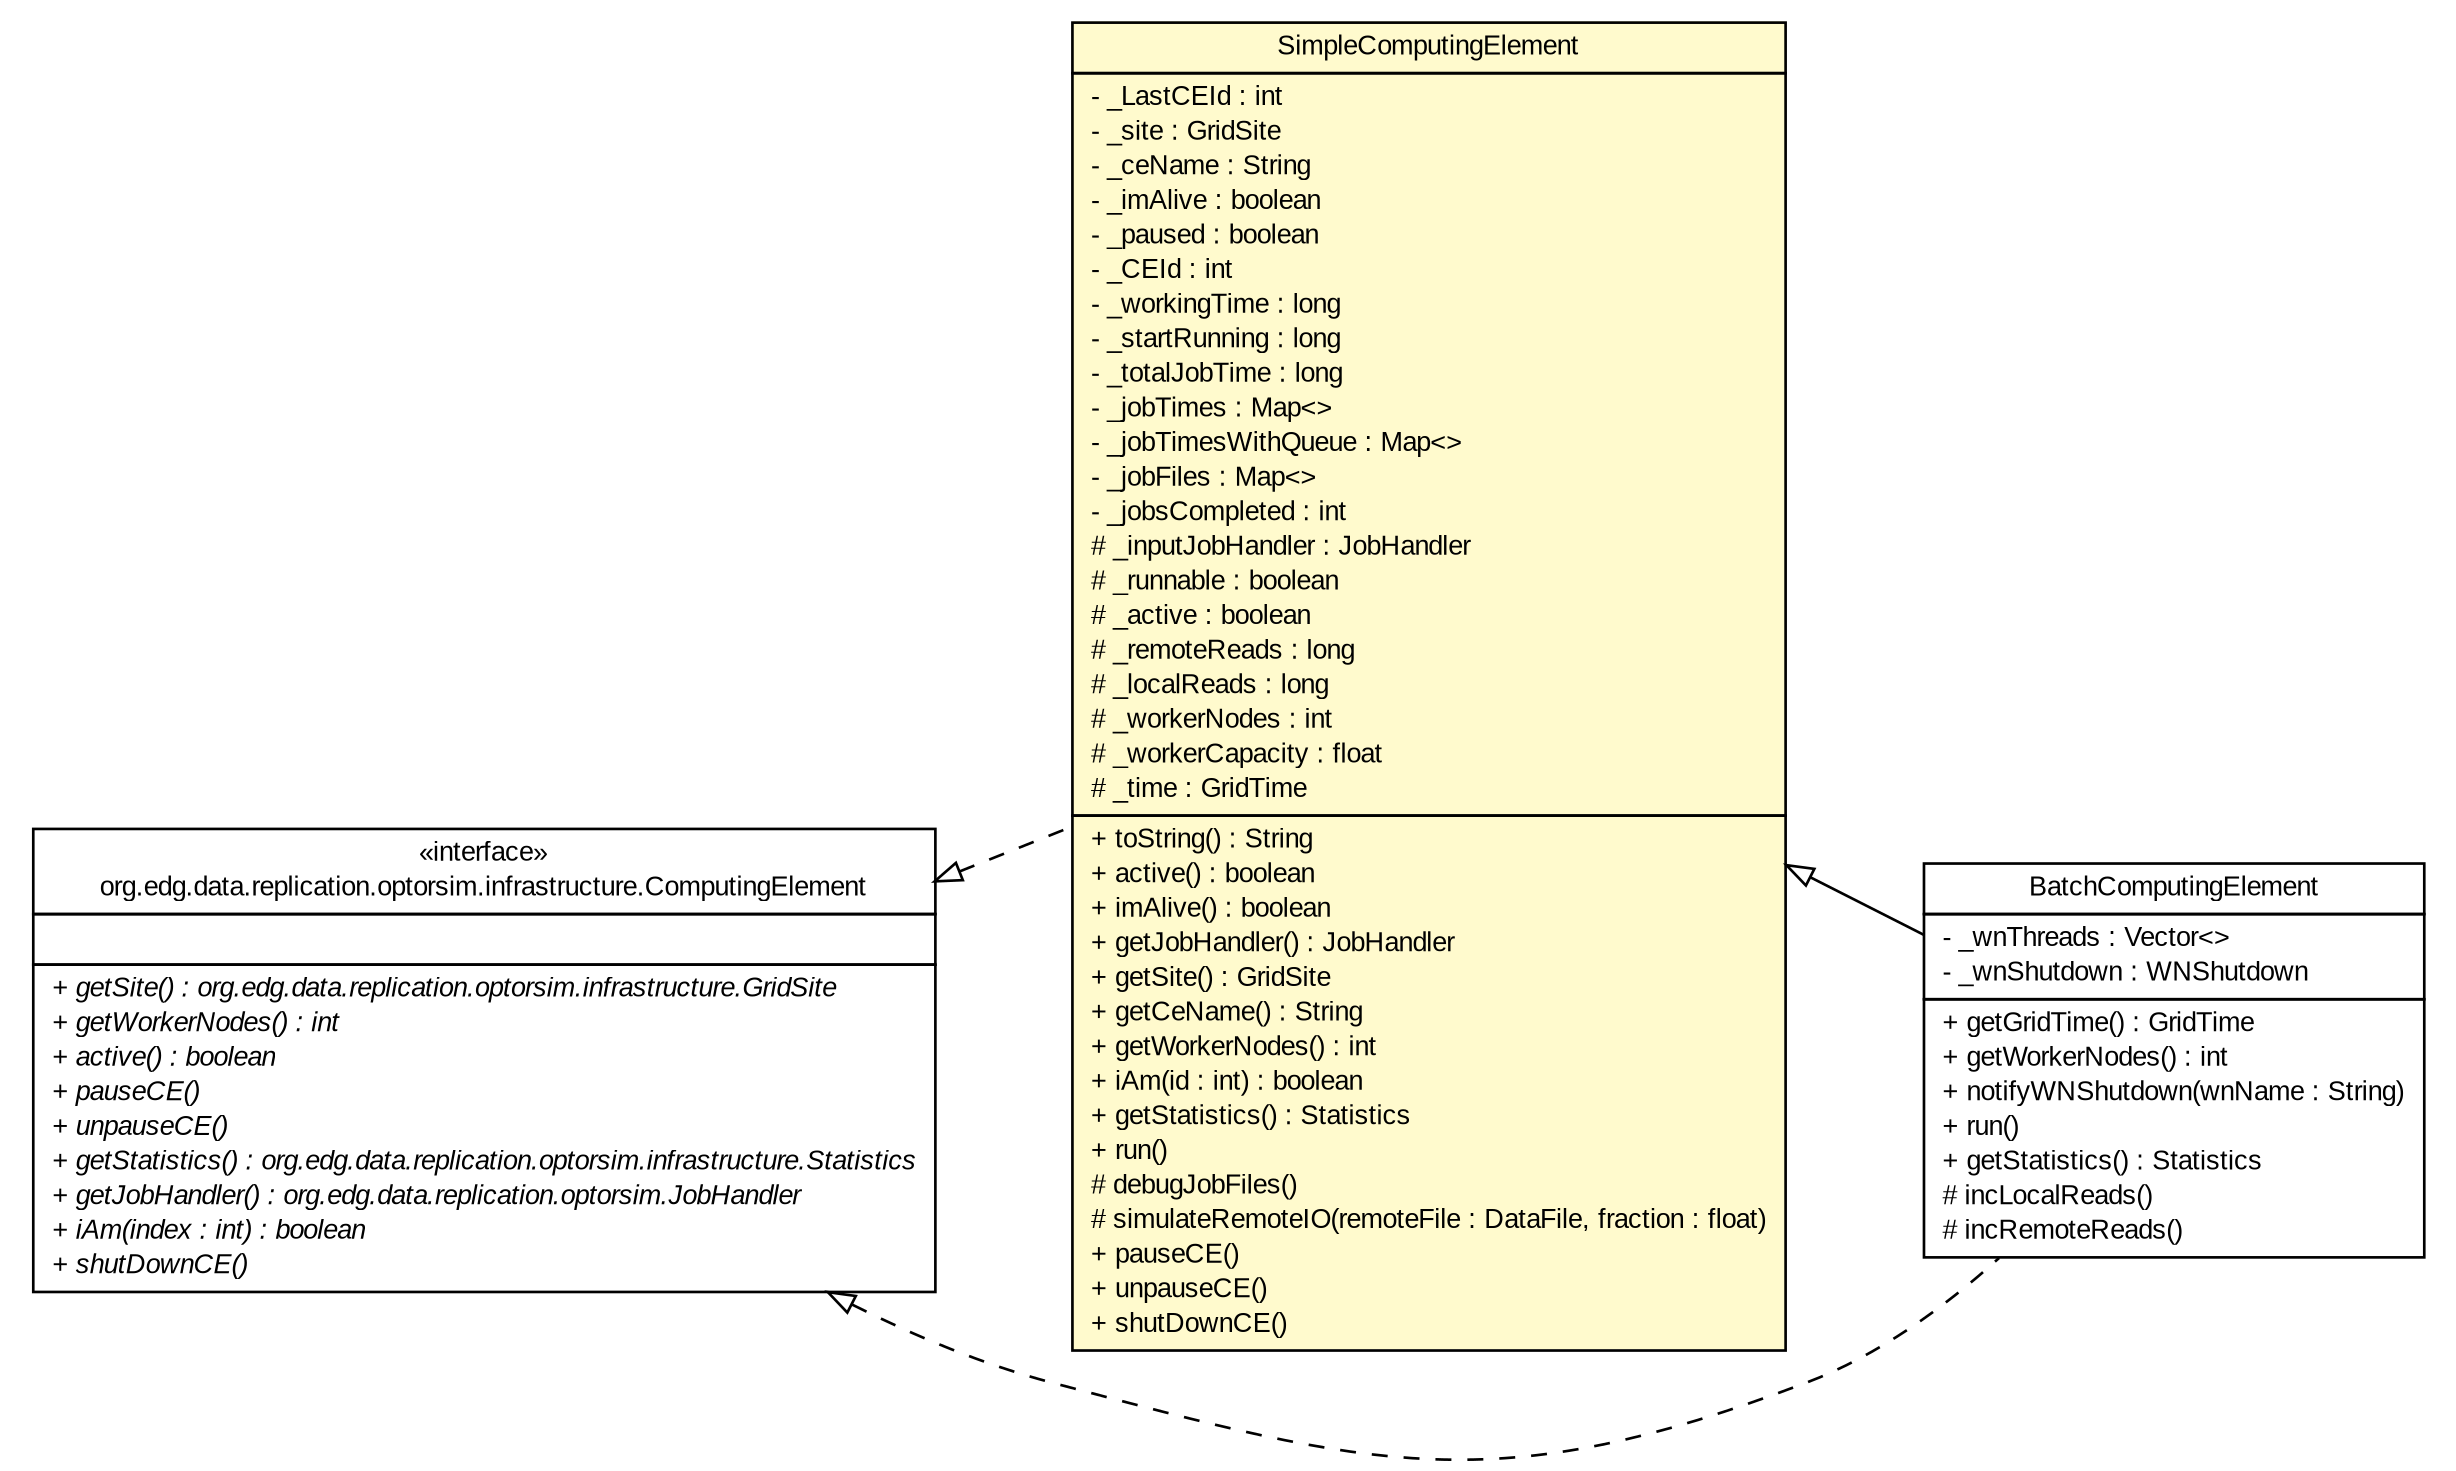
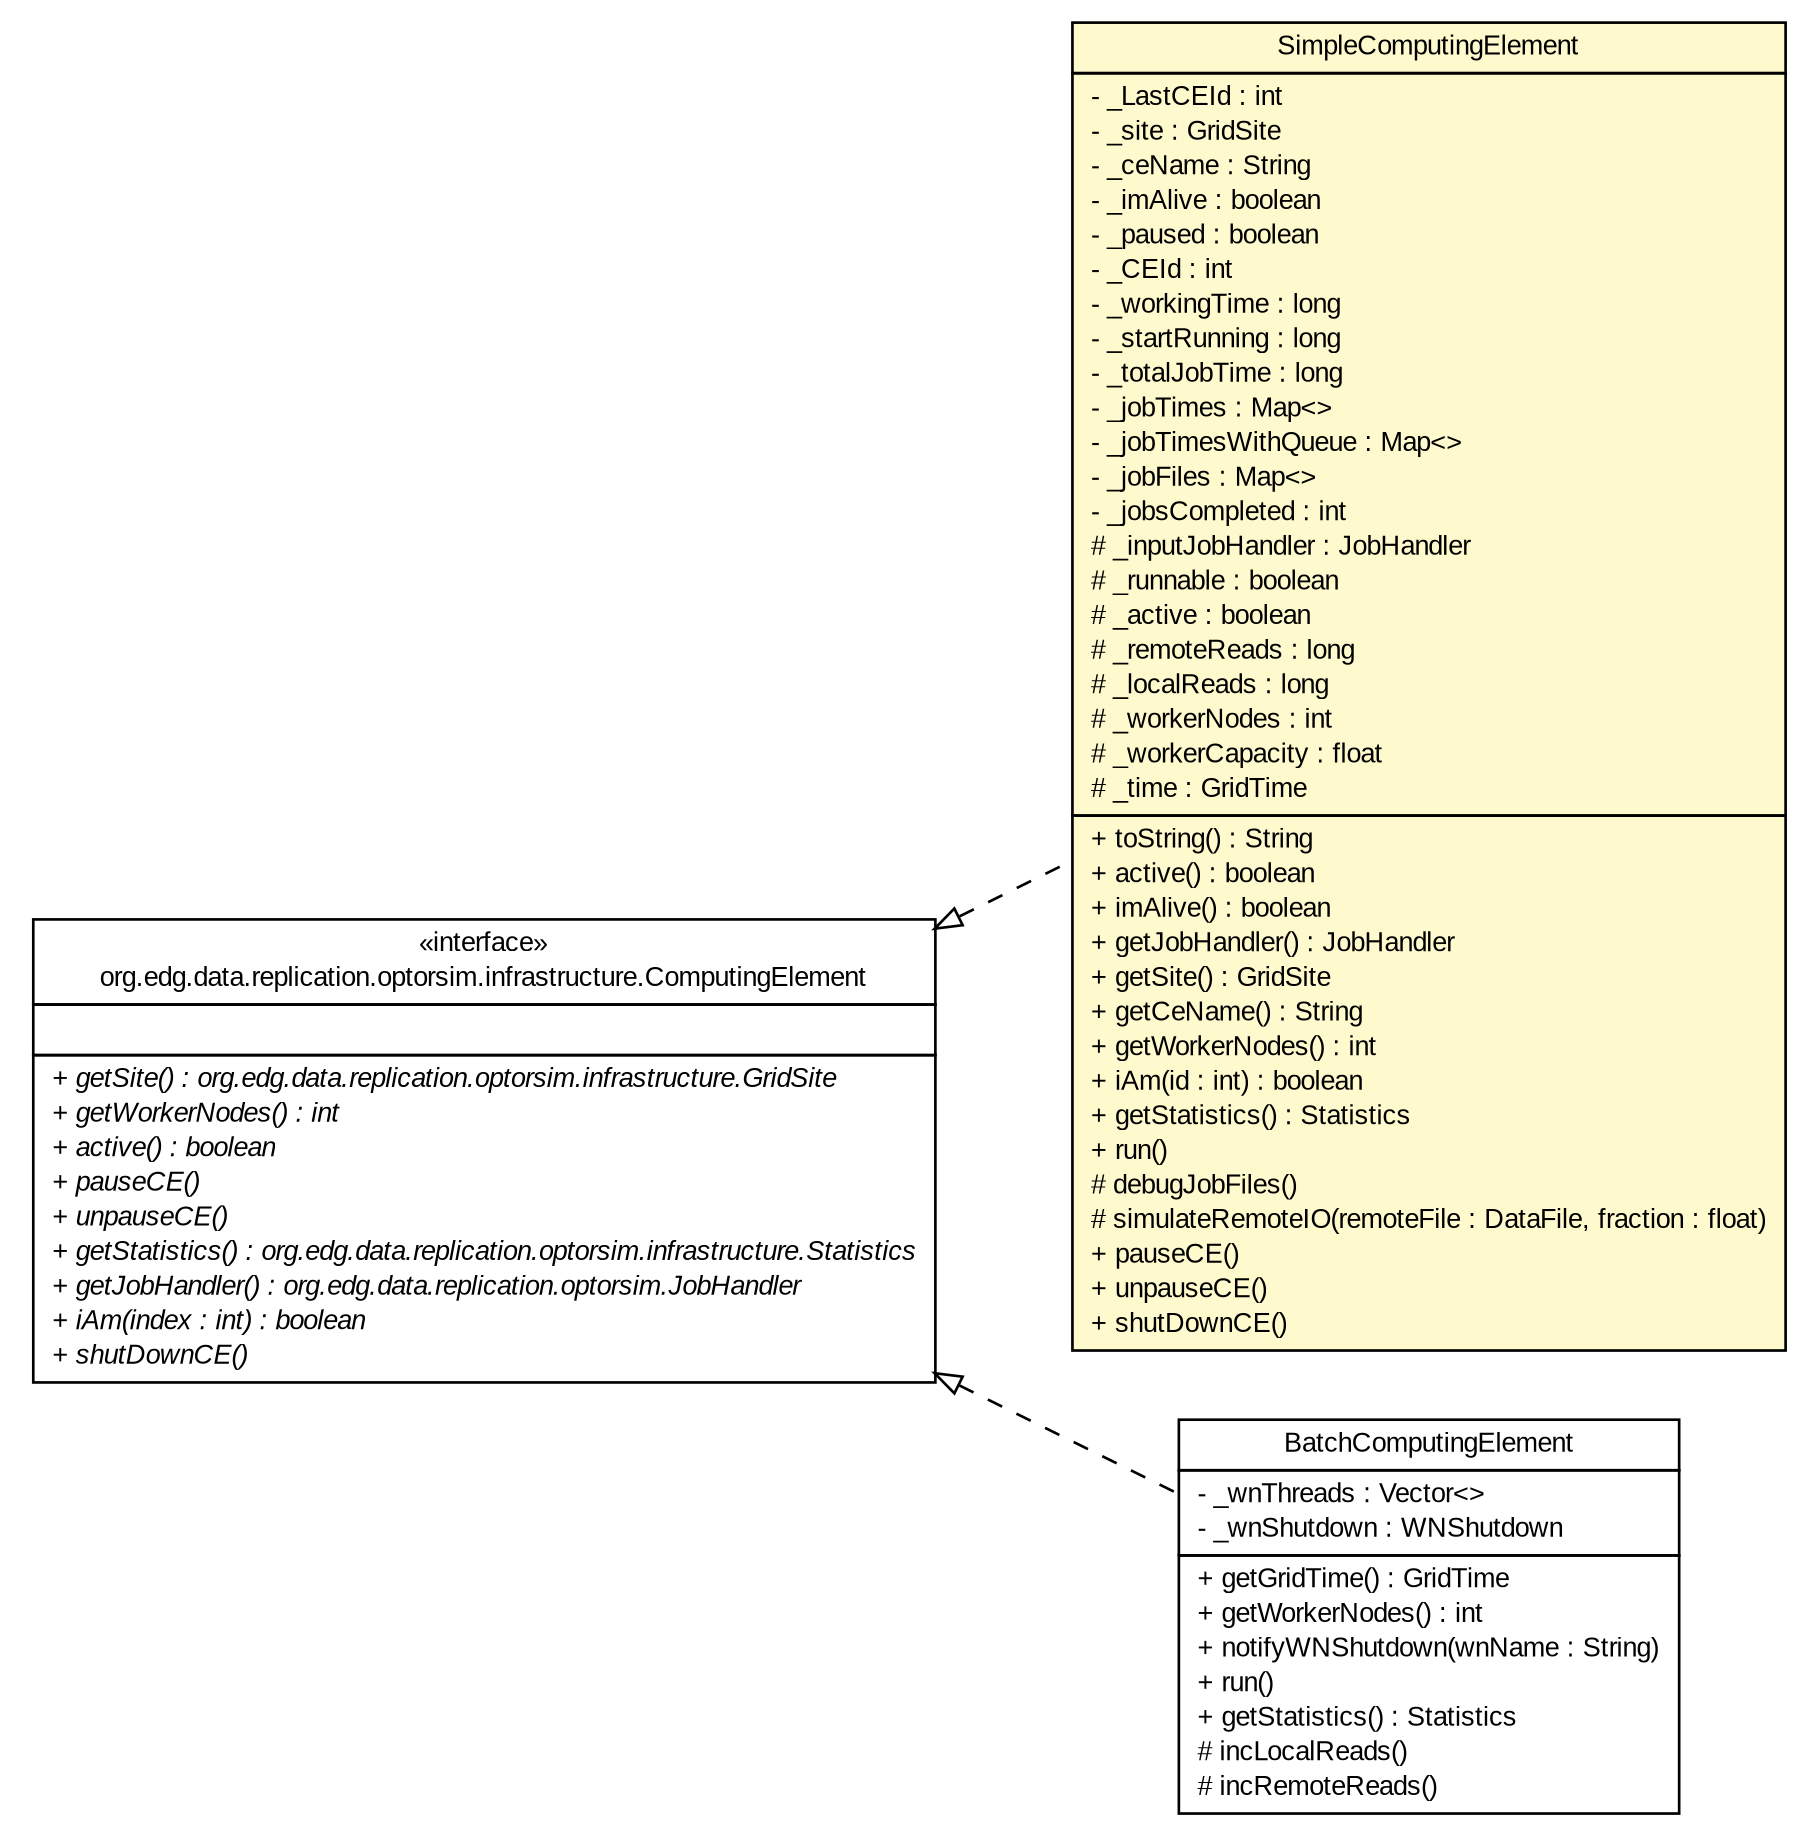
(1867, 906) -> none
